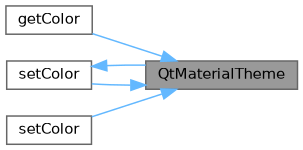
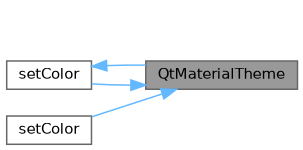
(49, 20) -> none
